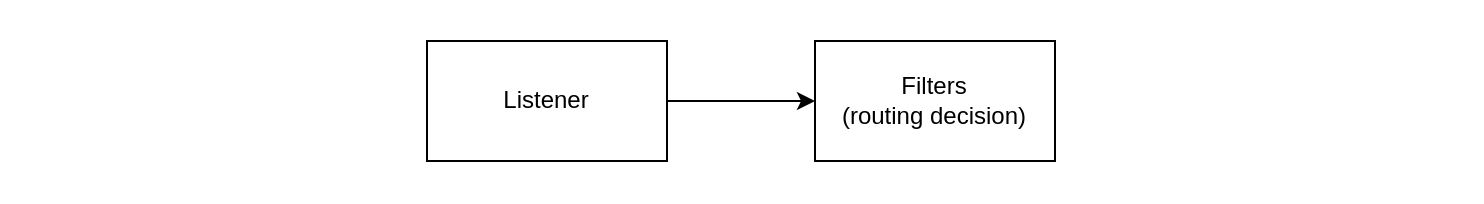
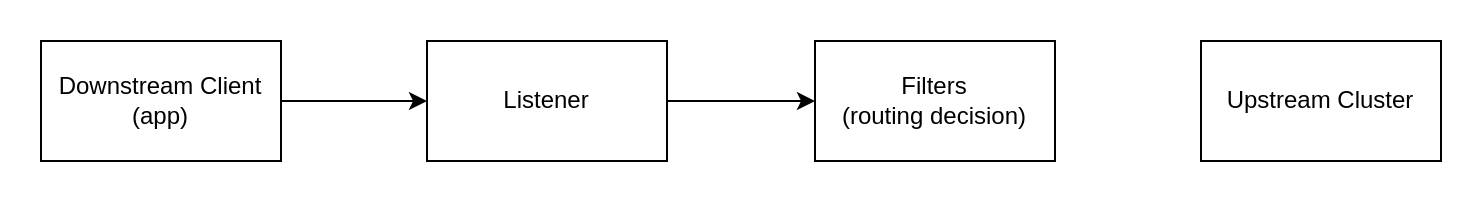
none -> (161, 101)
none -> (347, 101)
none -> (1321, 101)
